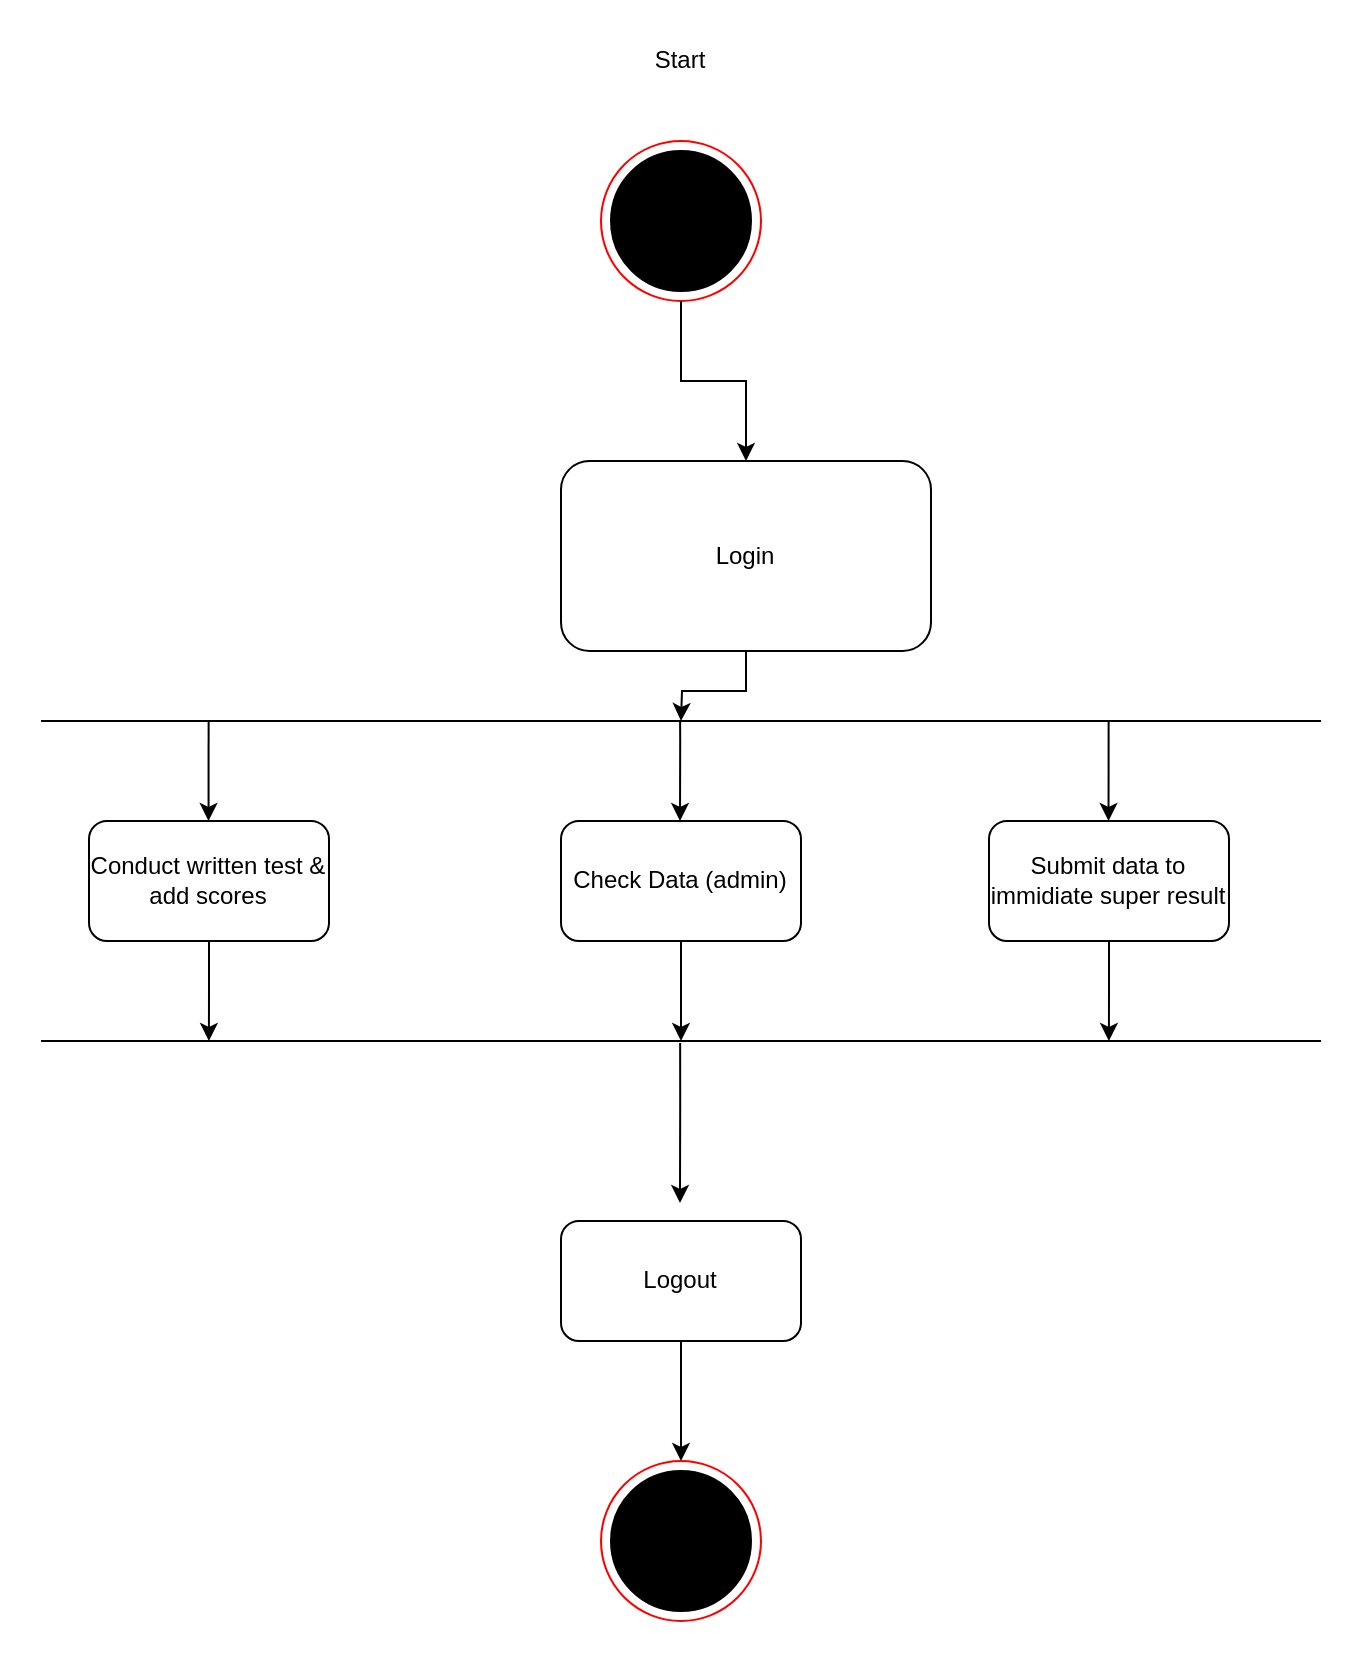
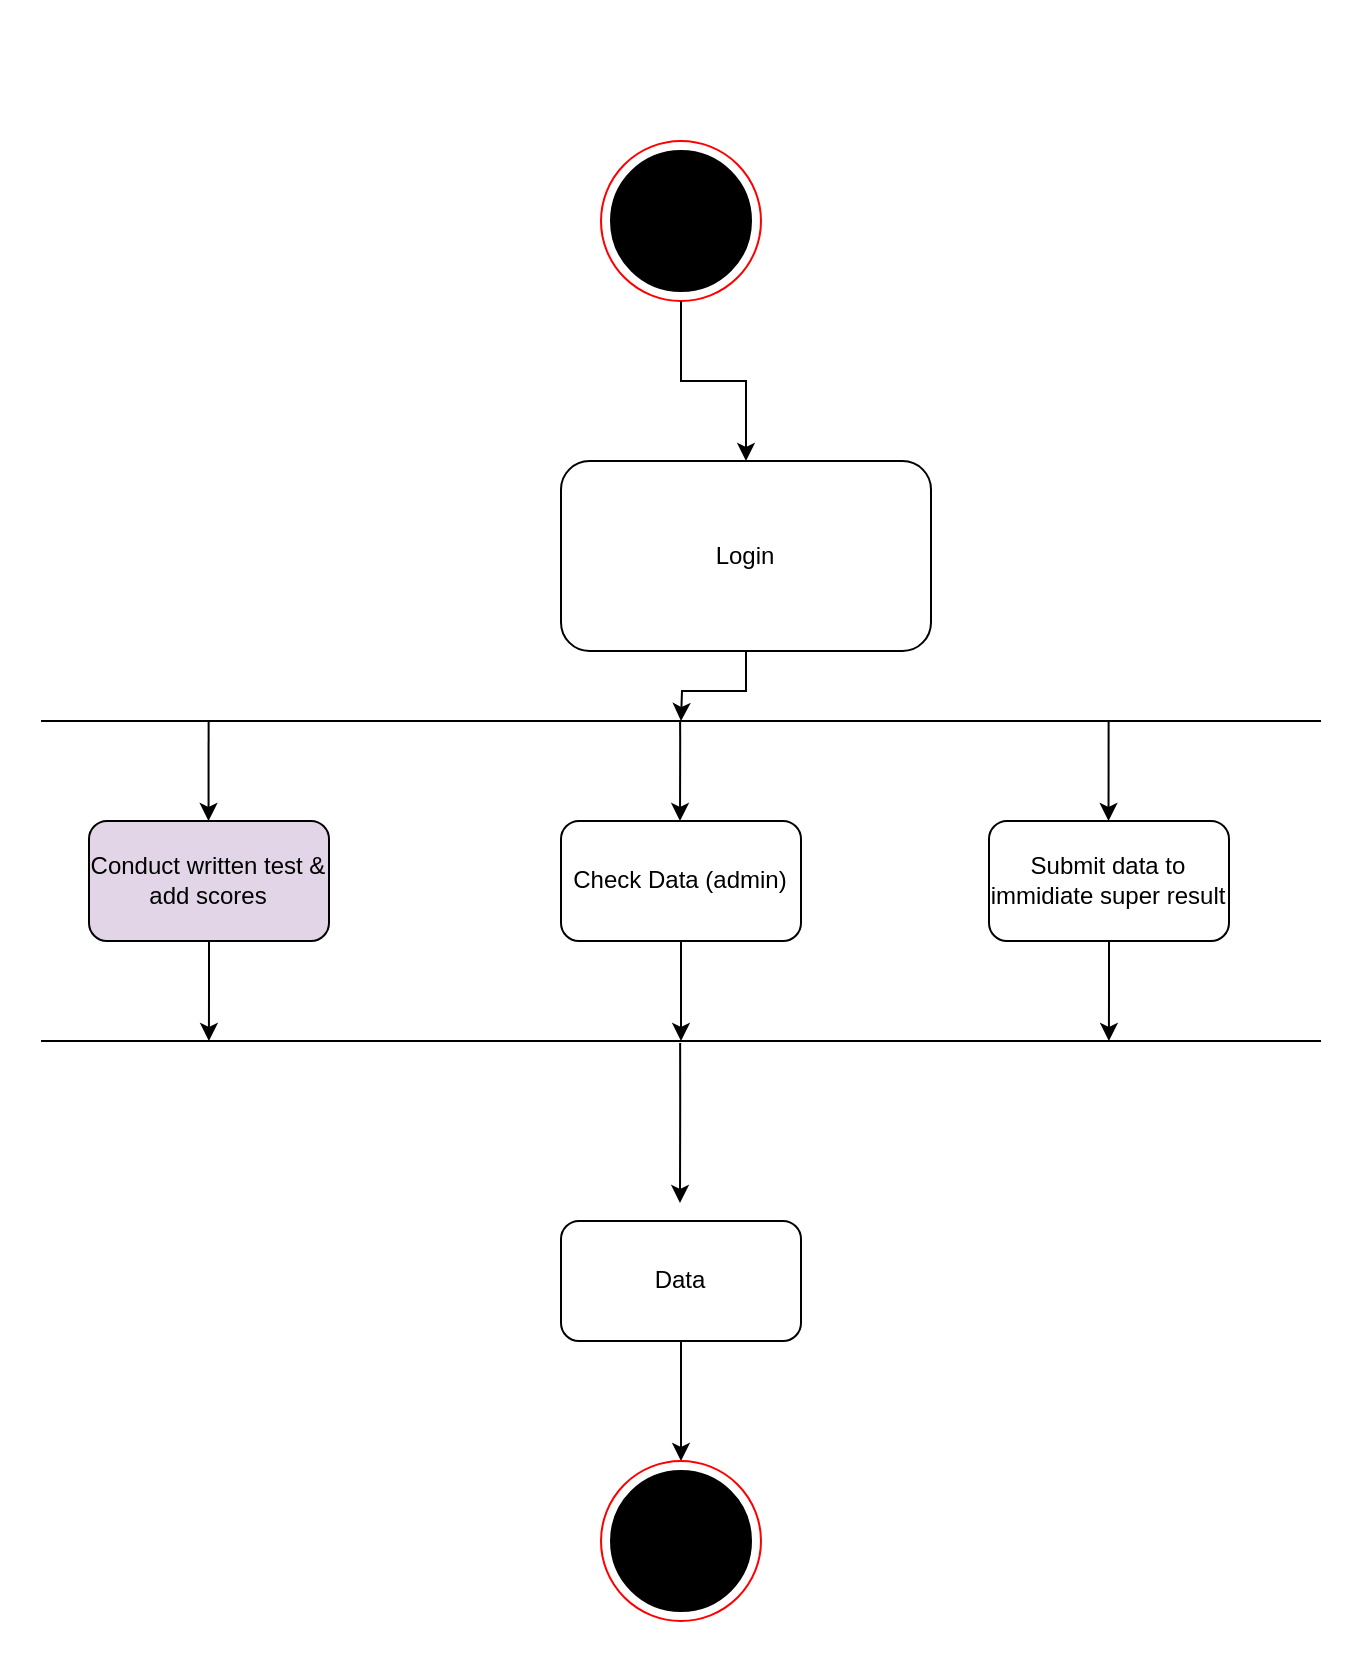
(681, 61) -> none
(209, 881) -> (209, 881)
(681, 1281) -> (681, 1281)
